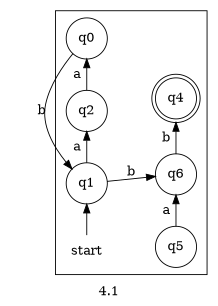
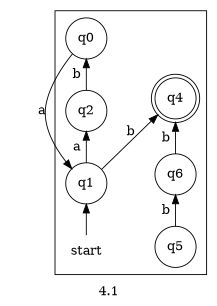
(77, 75) -> (77, 75)
(42, 111) -> (42, 111)
(127, 179) -> (126, 145)
(167, 211) -> (166, 211)
